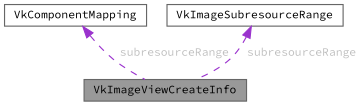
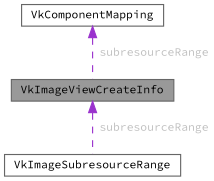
(225, 63) -> (93, 133)
